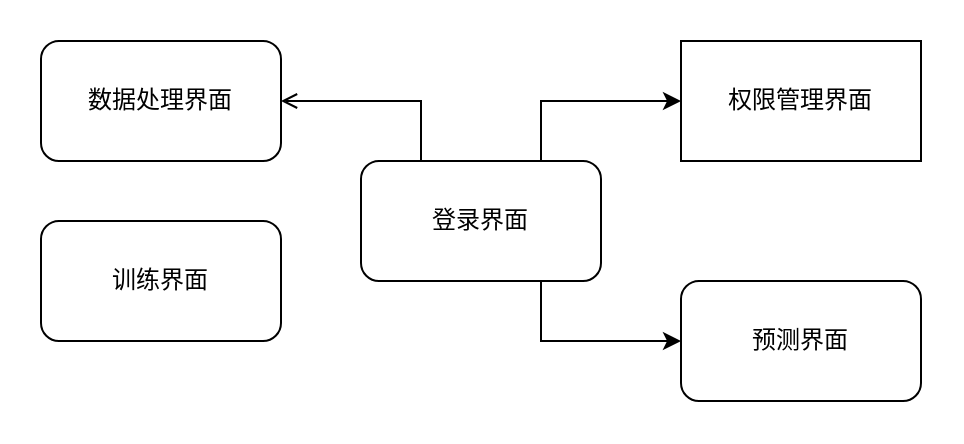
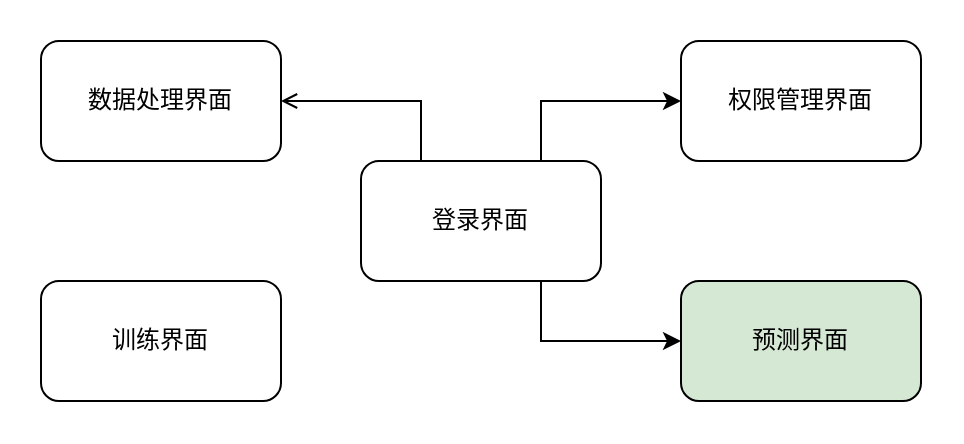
(801, 101) -> (801, 101)
(161, 281) -> (161, 341)
(801, 341) -> (801, 341)
